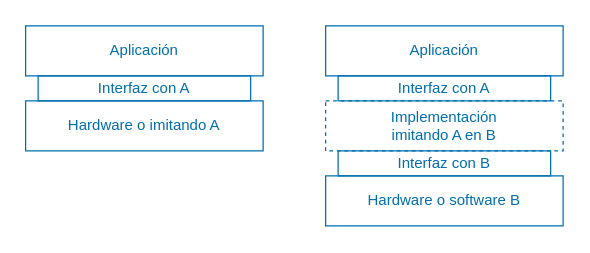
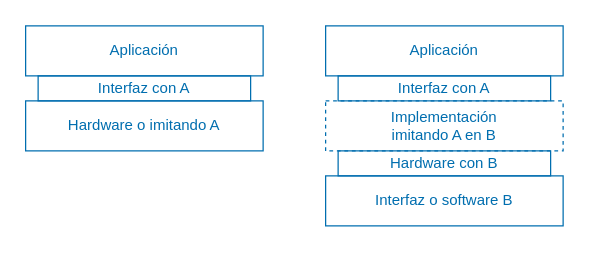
(444, 163) -> (444, 163)
(444, 201) -> (444, 201)
